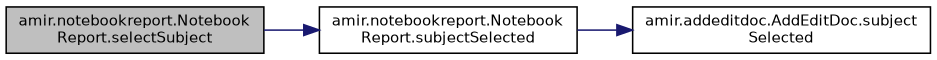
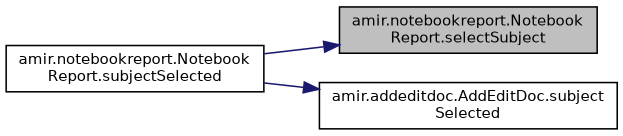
(284, 30) -> (294, 50)
